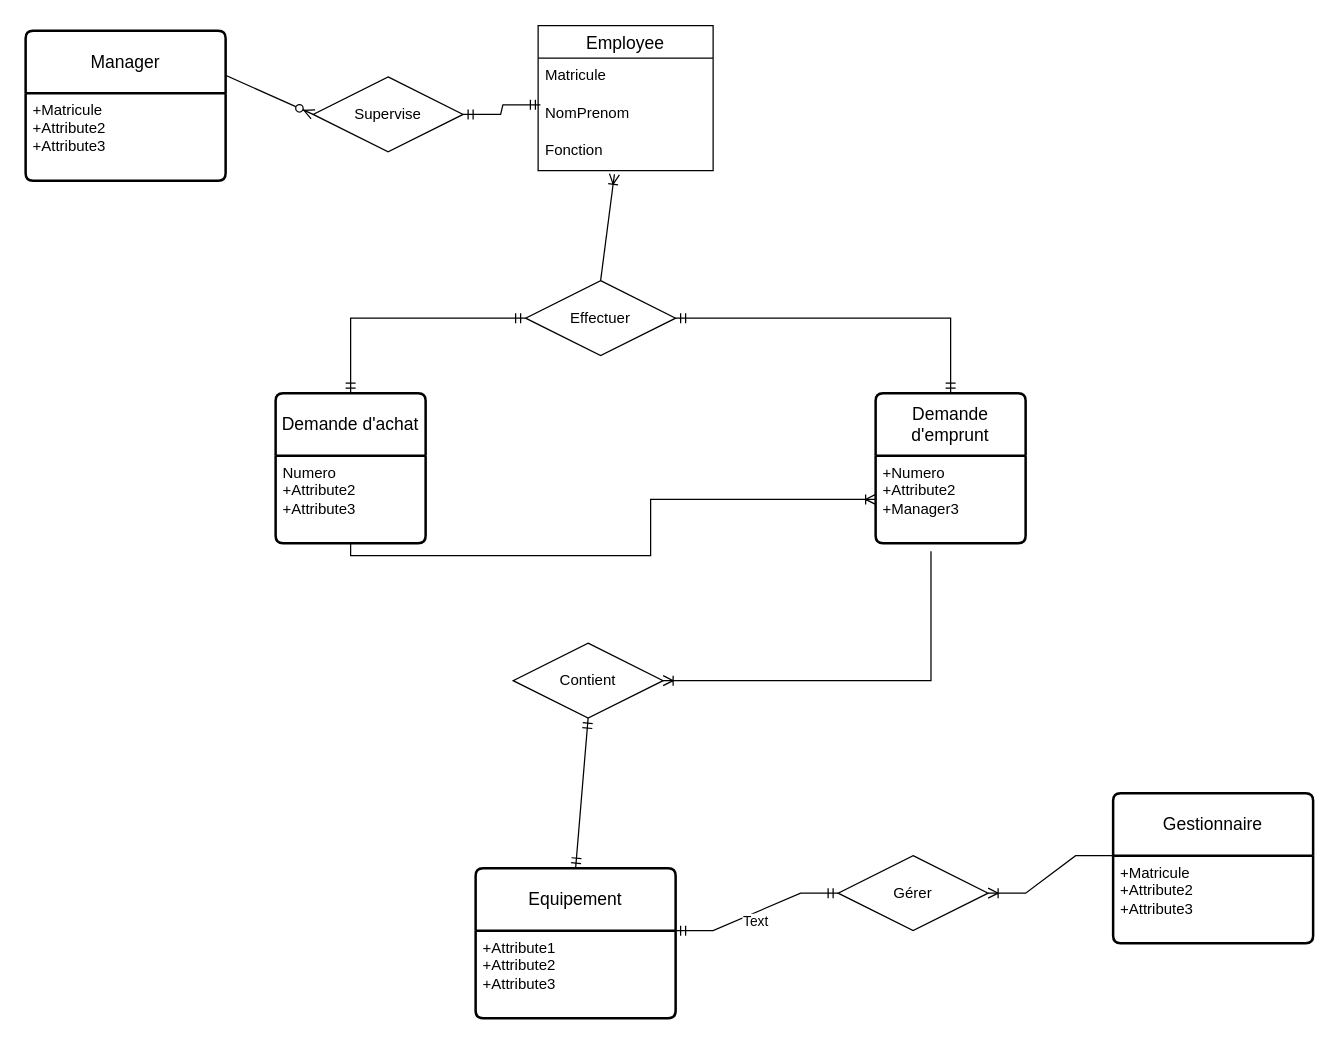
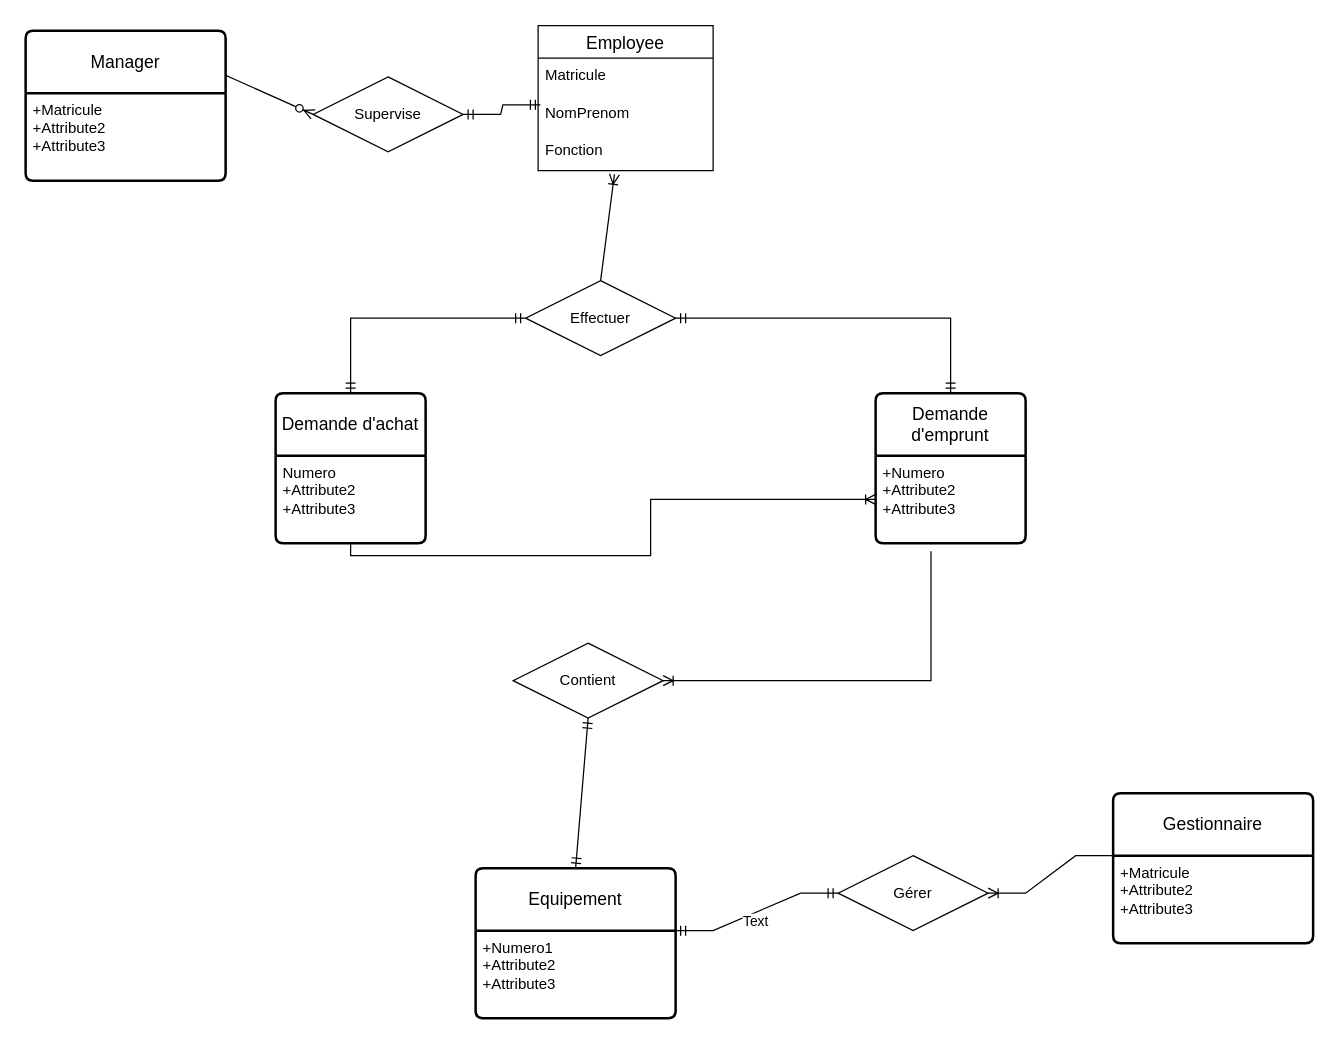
(927, 491) -> (927, 491)
(527, 966) -> (527, 966)
